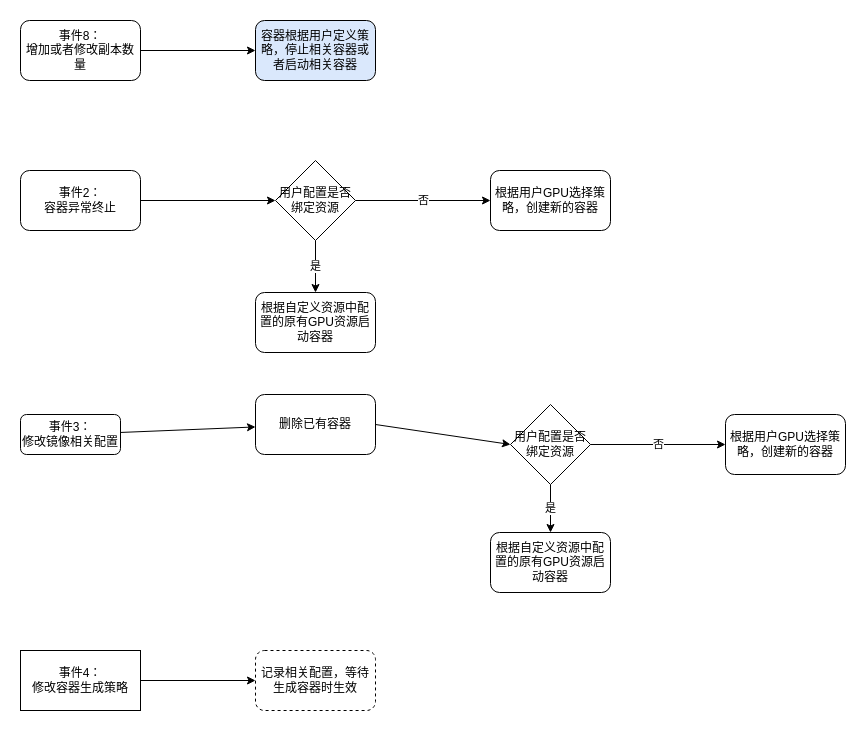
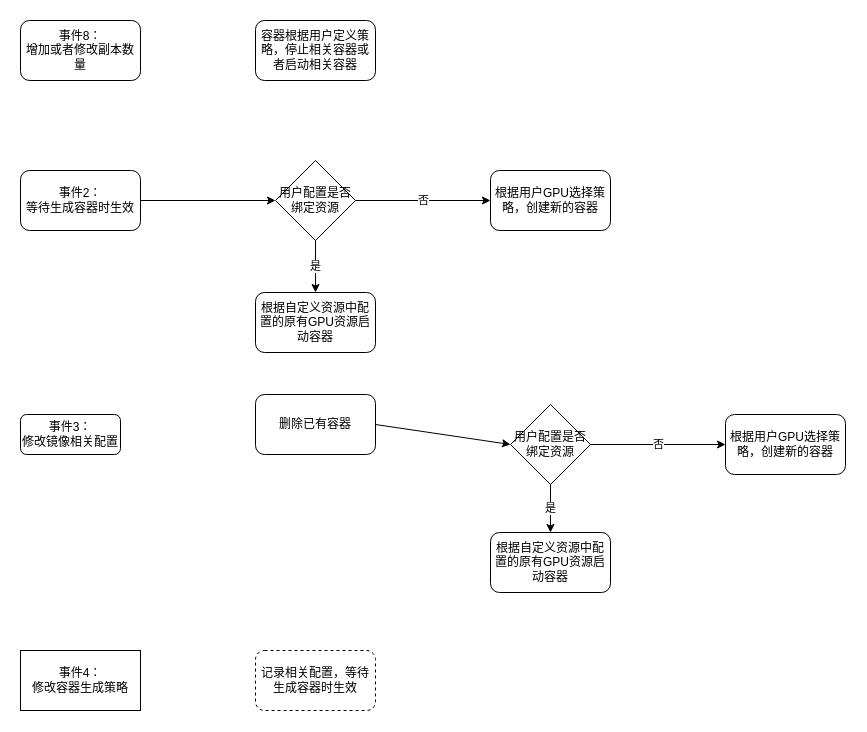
(195, 51) -> none
(316, 51) -> (316, 51)
(81, 201) -> (81, 201)
(185, 430) -> none
(195, 681) -> none
